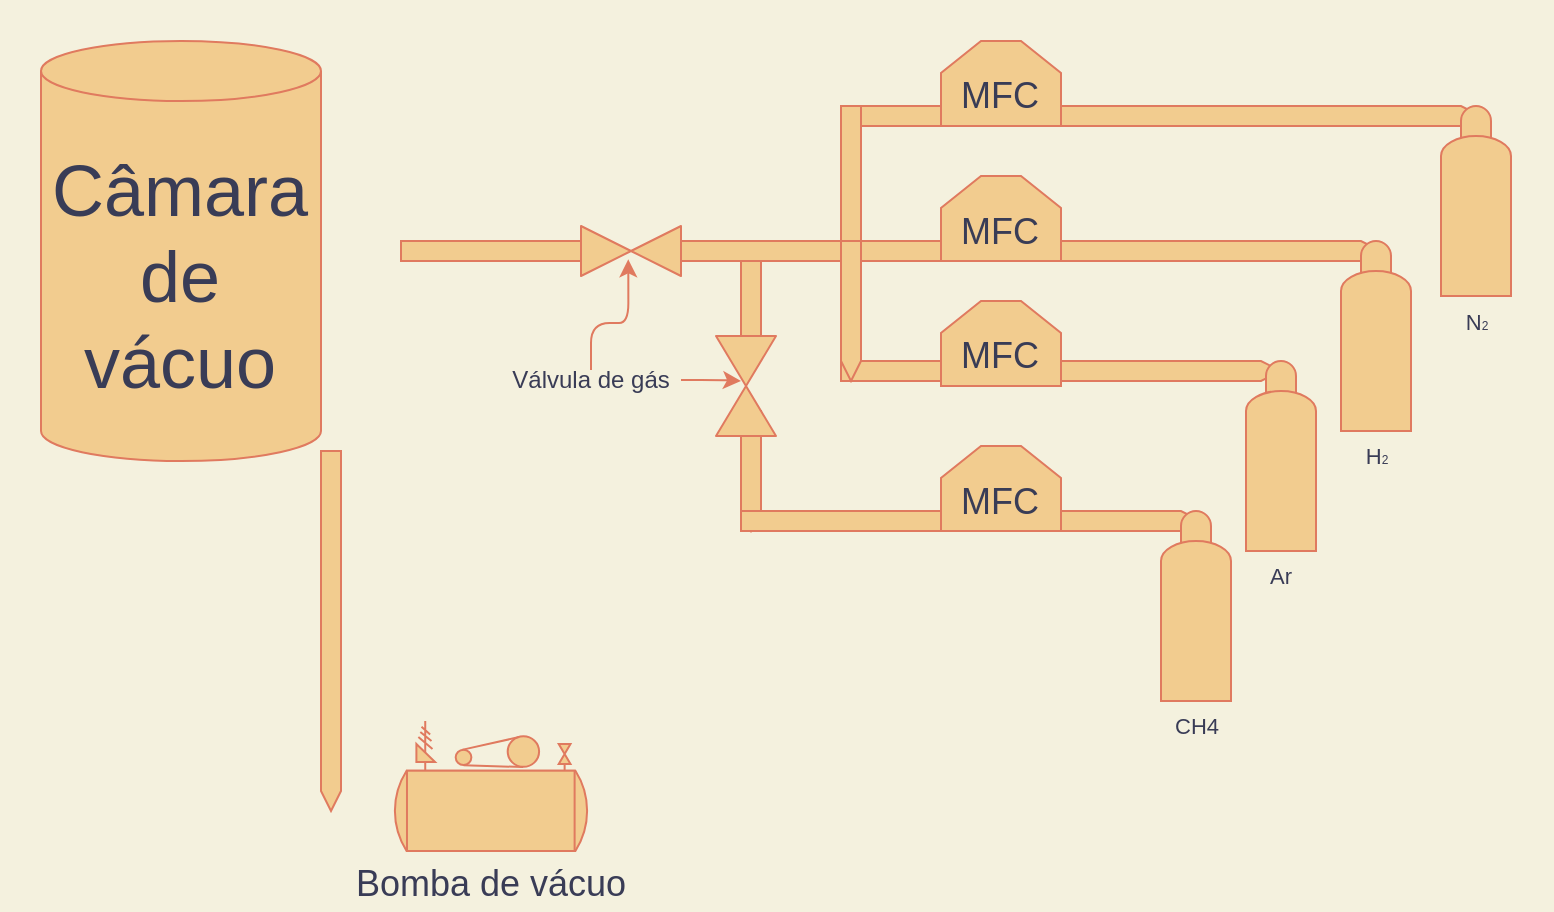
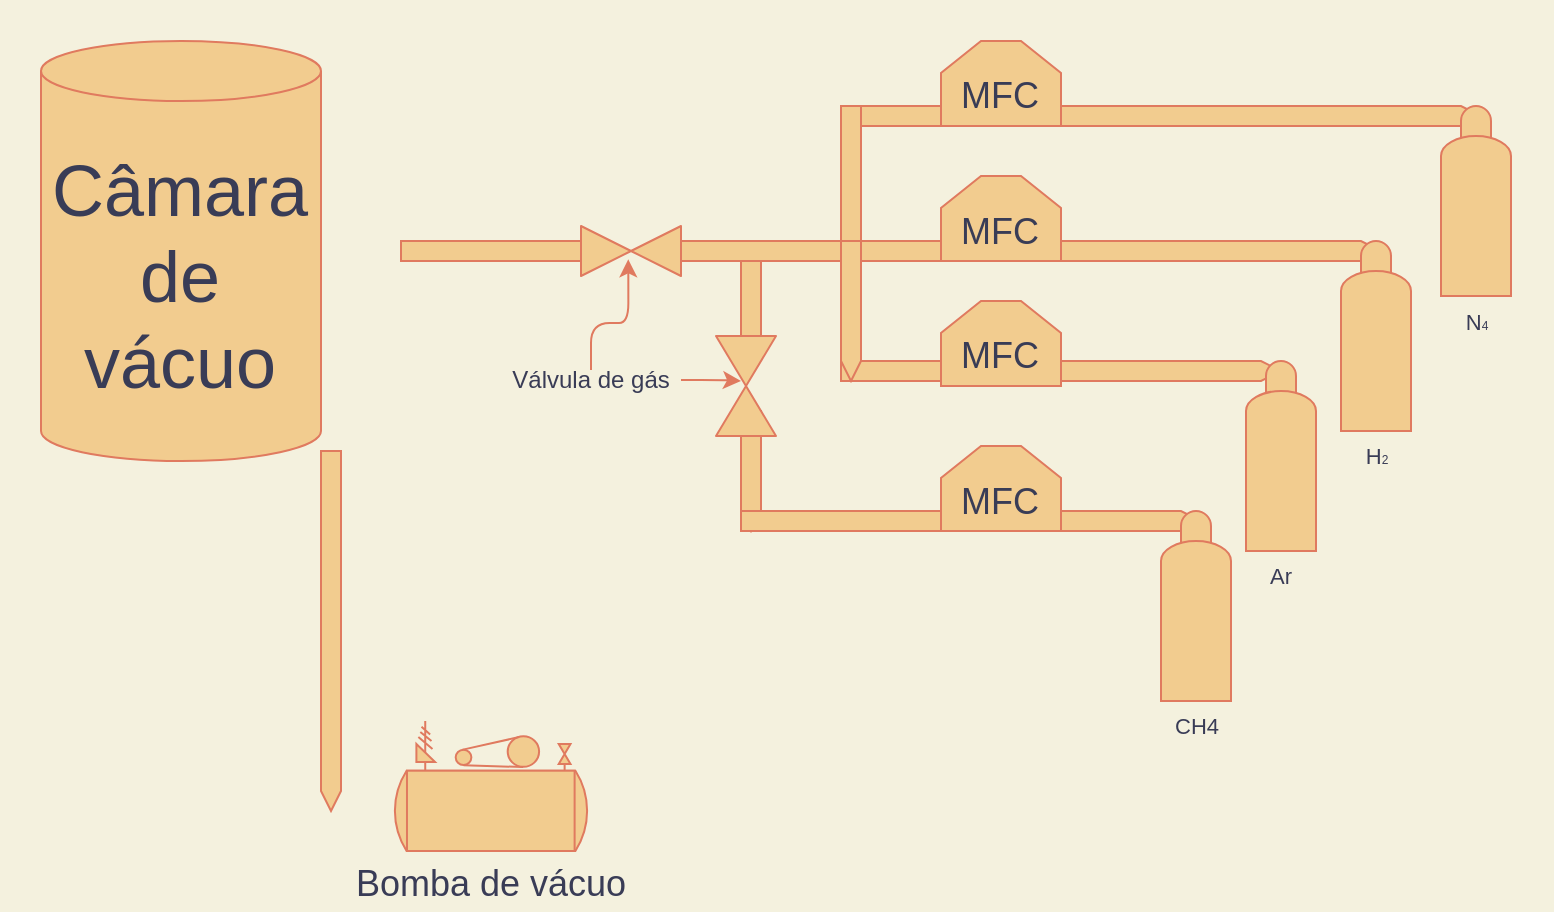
(1478, 324) -> (1478, 324)
